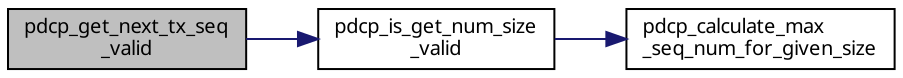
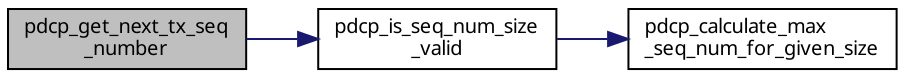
(127, 39) -> (127, 39)
(436, 39) -> (437, 39)
